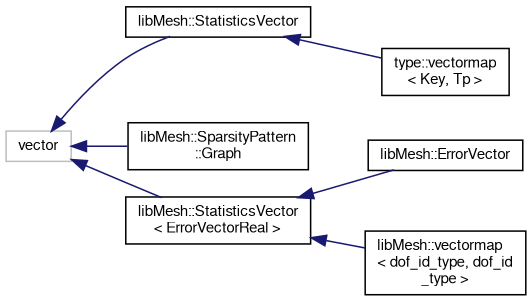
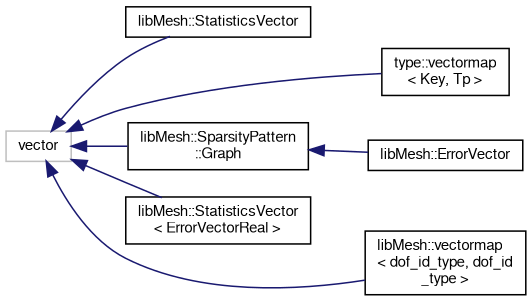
(341, 49) -> (229, 88)
(353, 182) -> (346, 151)
(346, 244) -> (188, 280)
